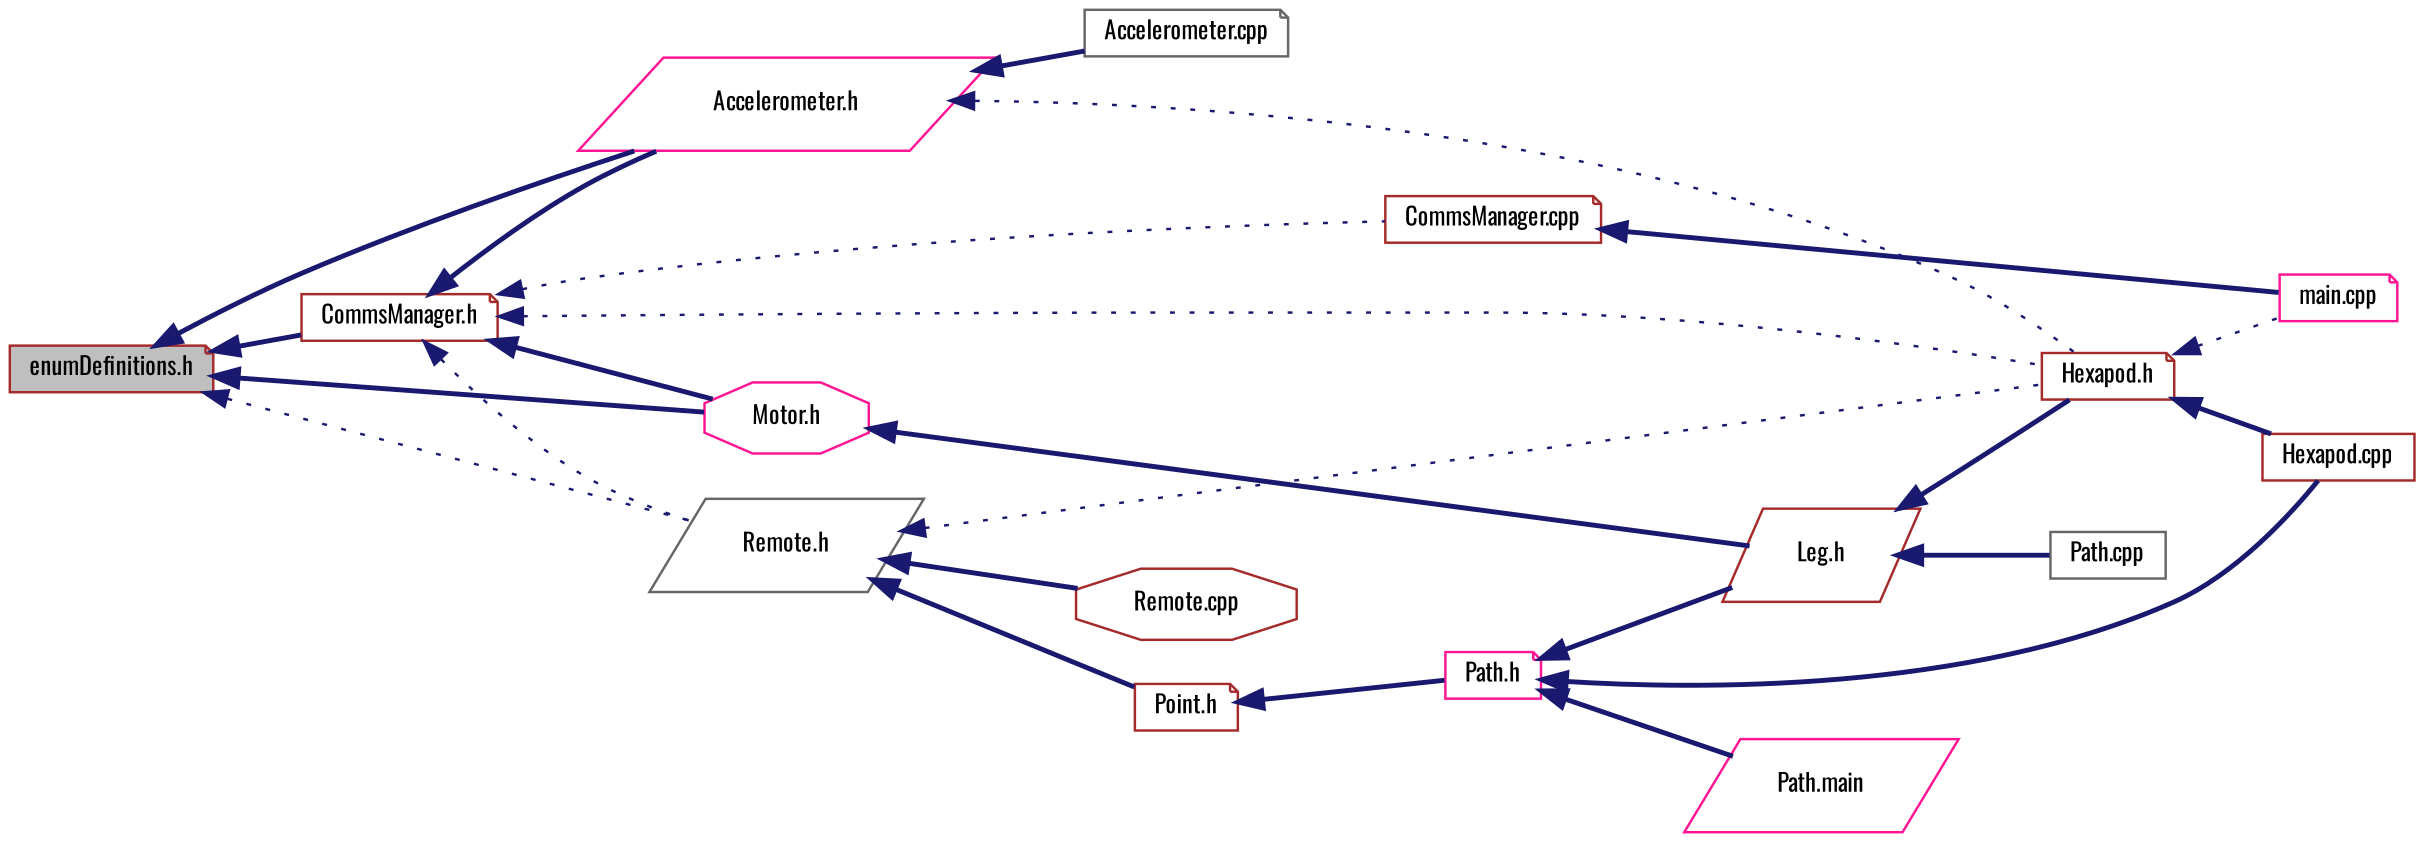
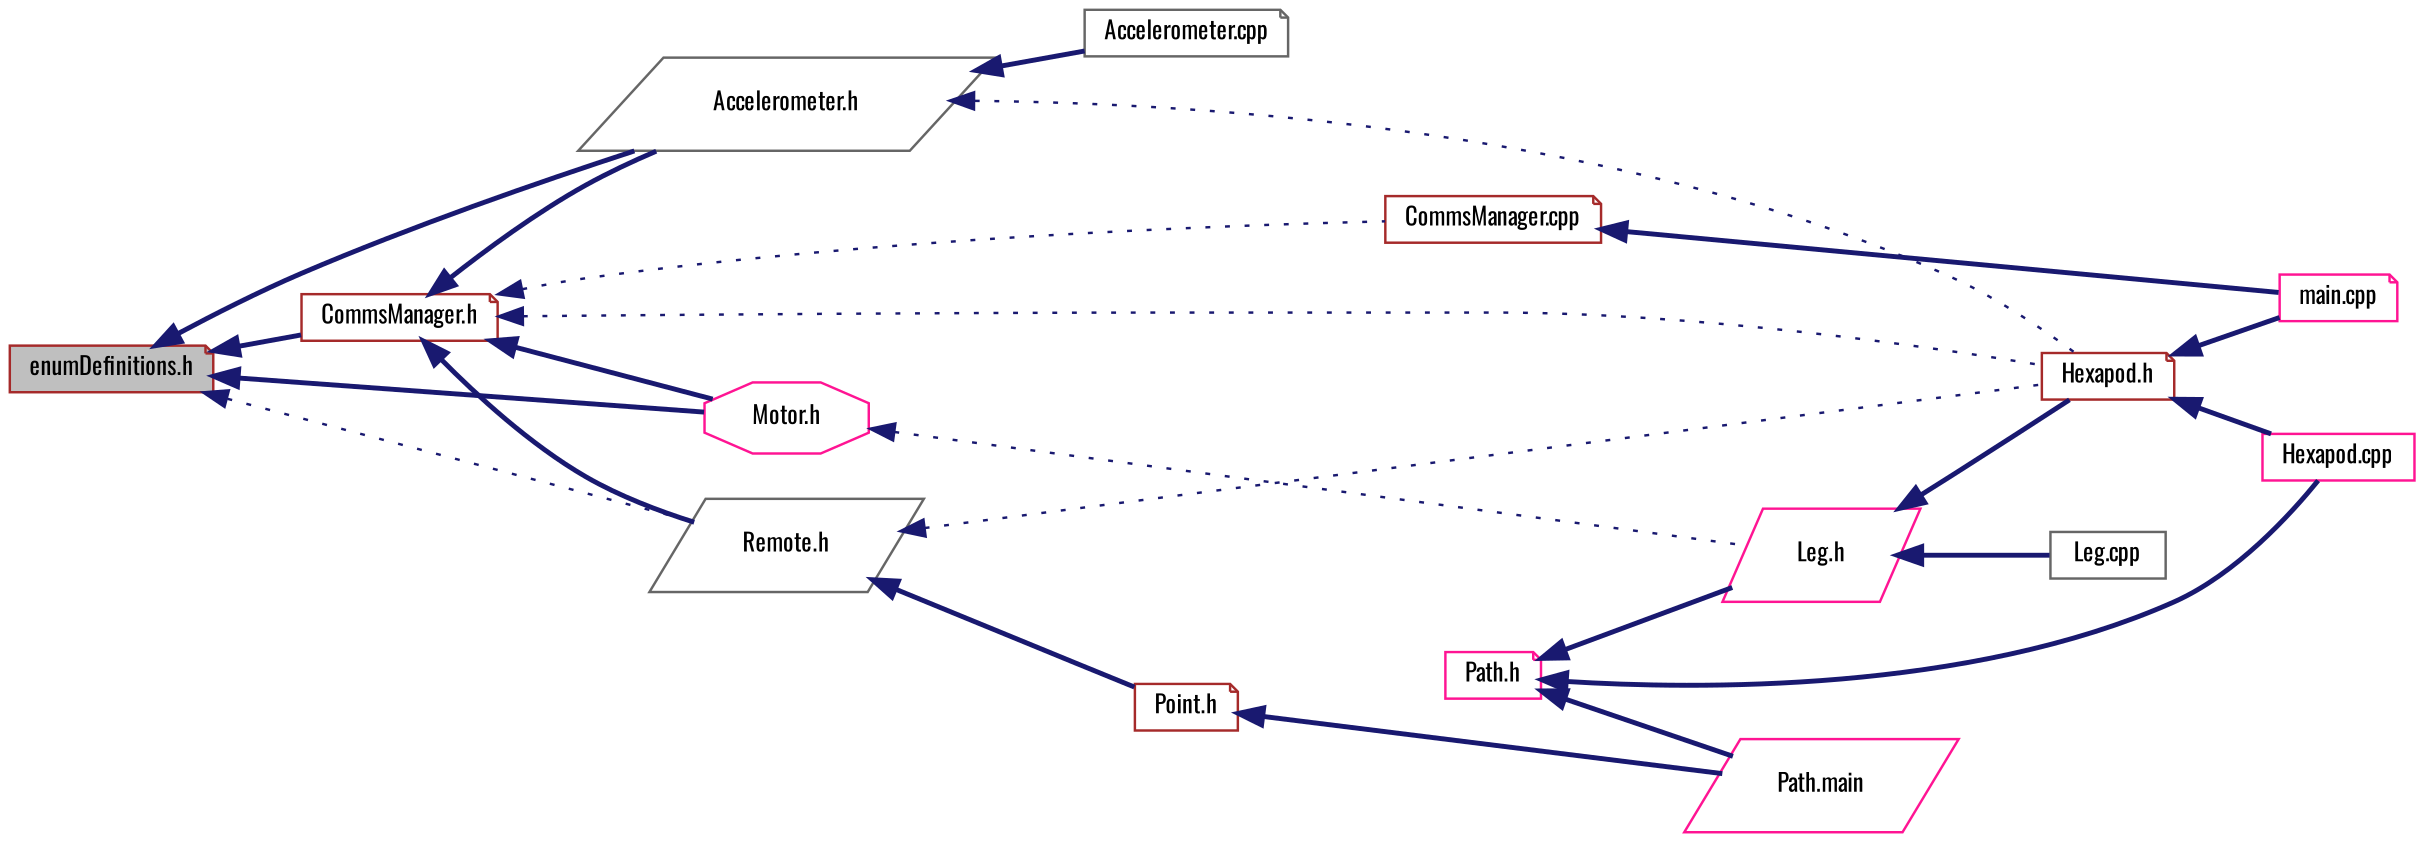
(787, 104) -> (787, 104)
(2239, 332) -> (2239, 332)
(2338, 457) -> (2338, 457)
(557, 458) -> (557, 458)
(1343, 492) -> (1343, 492)
(1821, 555) -> (1821, 555)
(2108, 555) -> (2108, 555)
(1186, 604) -> none
(1354, 690) -> (1493, 745)
